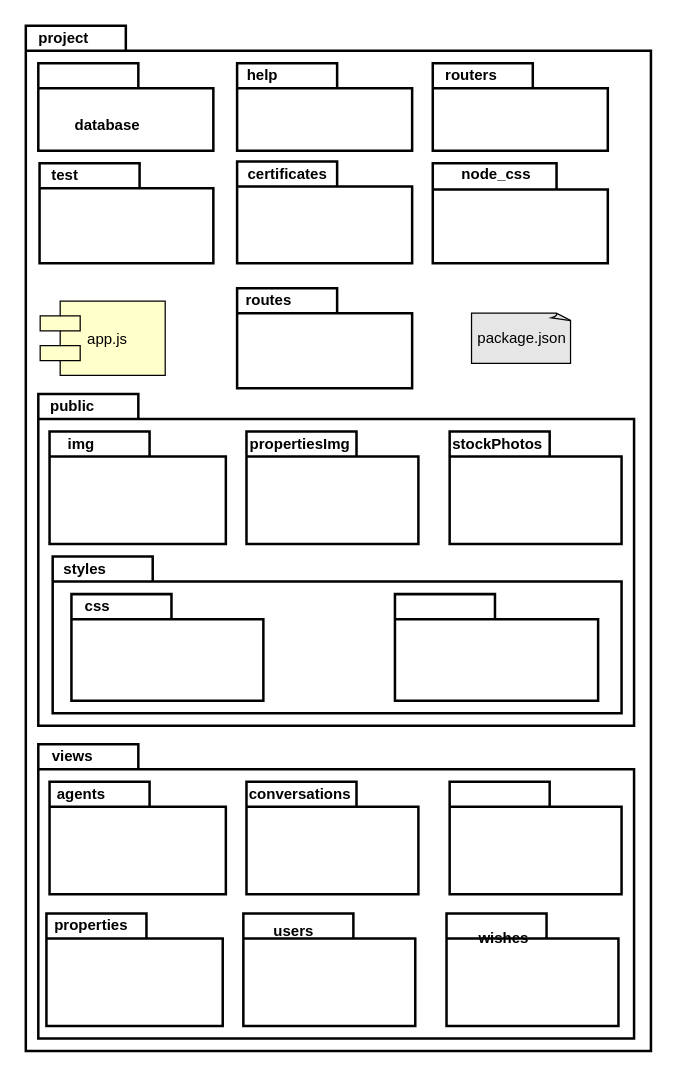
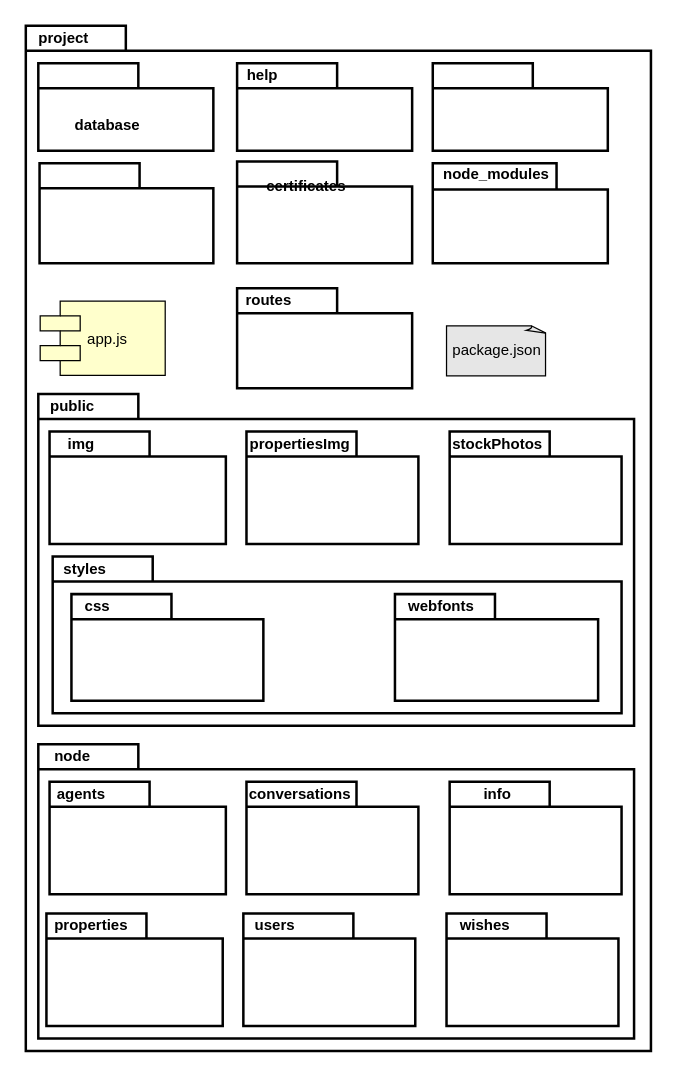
(470, 76) -> none
(496, 174) -> (496, 174)
(287, 175) -> (306, 187)
(64, 176) -> none
(521, 338) -> (496, 351)
none -> (441, 606)
(73, 757) -> (73, 757)
none -> (496, 794)
(293, 932) -> (274, 926)
(503, 938) -> (484, 926)
